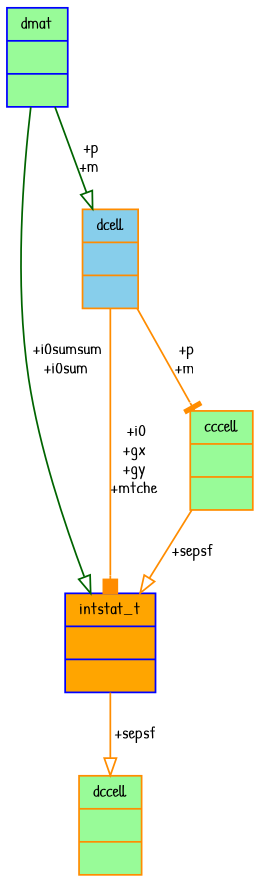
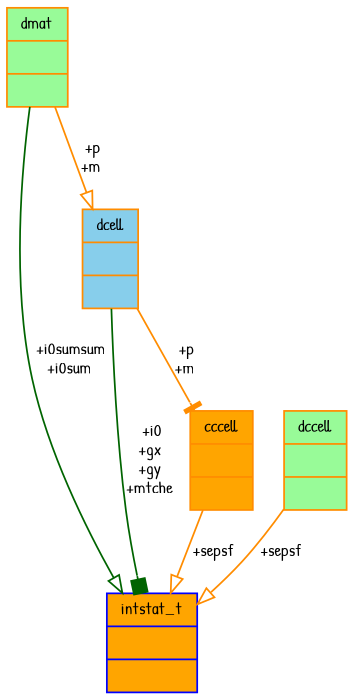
(37, 57) -> (37, 57)
(71, 150) -> (71, 150)
(110, 442) -> (119, 443)
(222, 460) -> (222, 460)
(110, 725) -> (250, 553)
